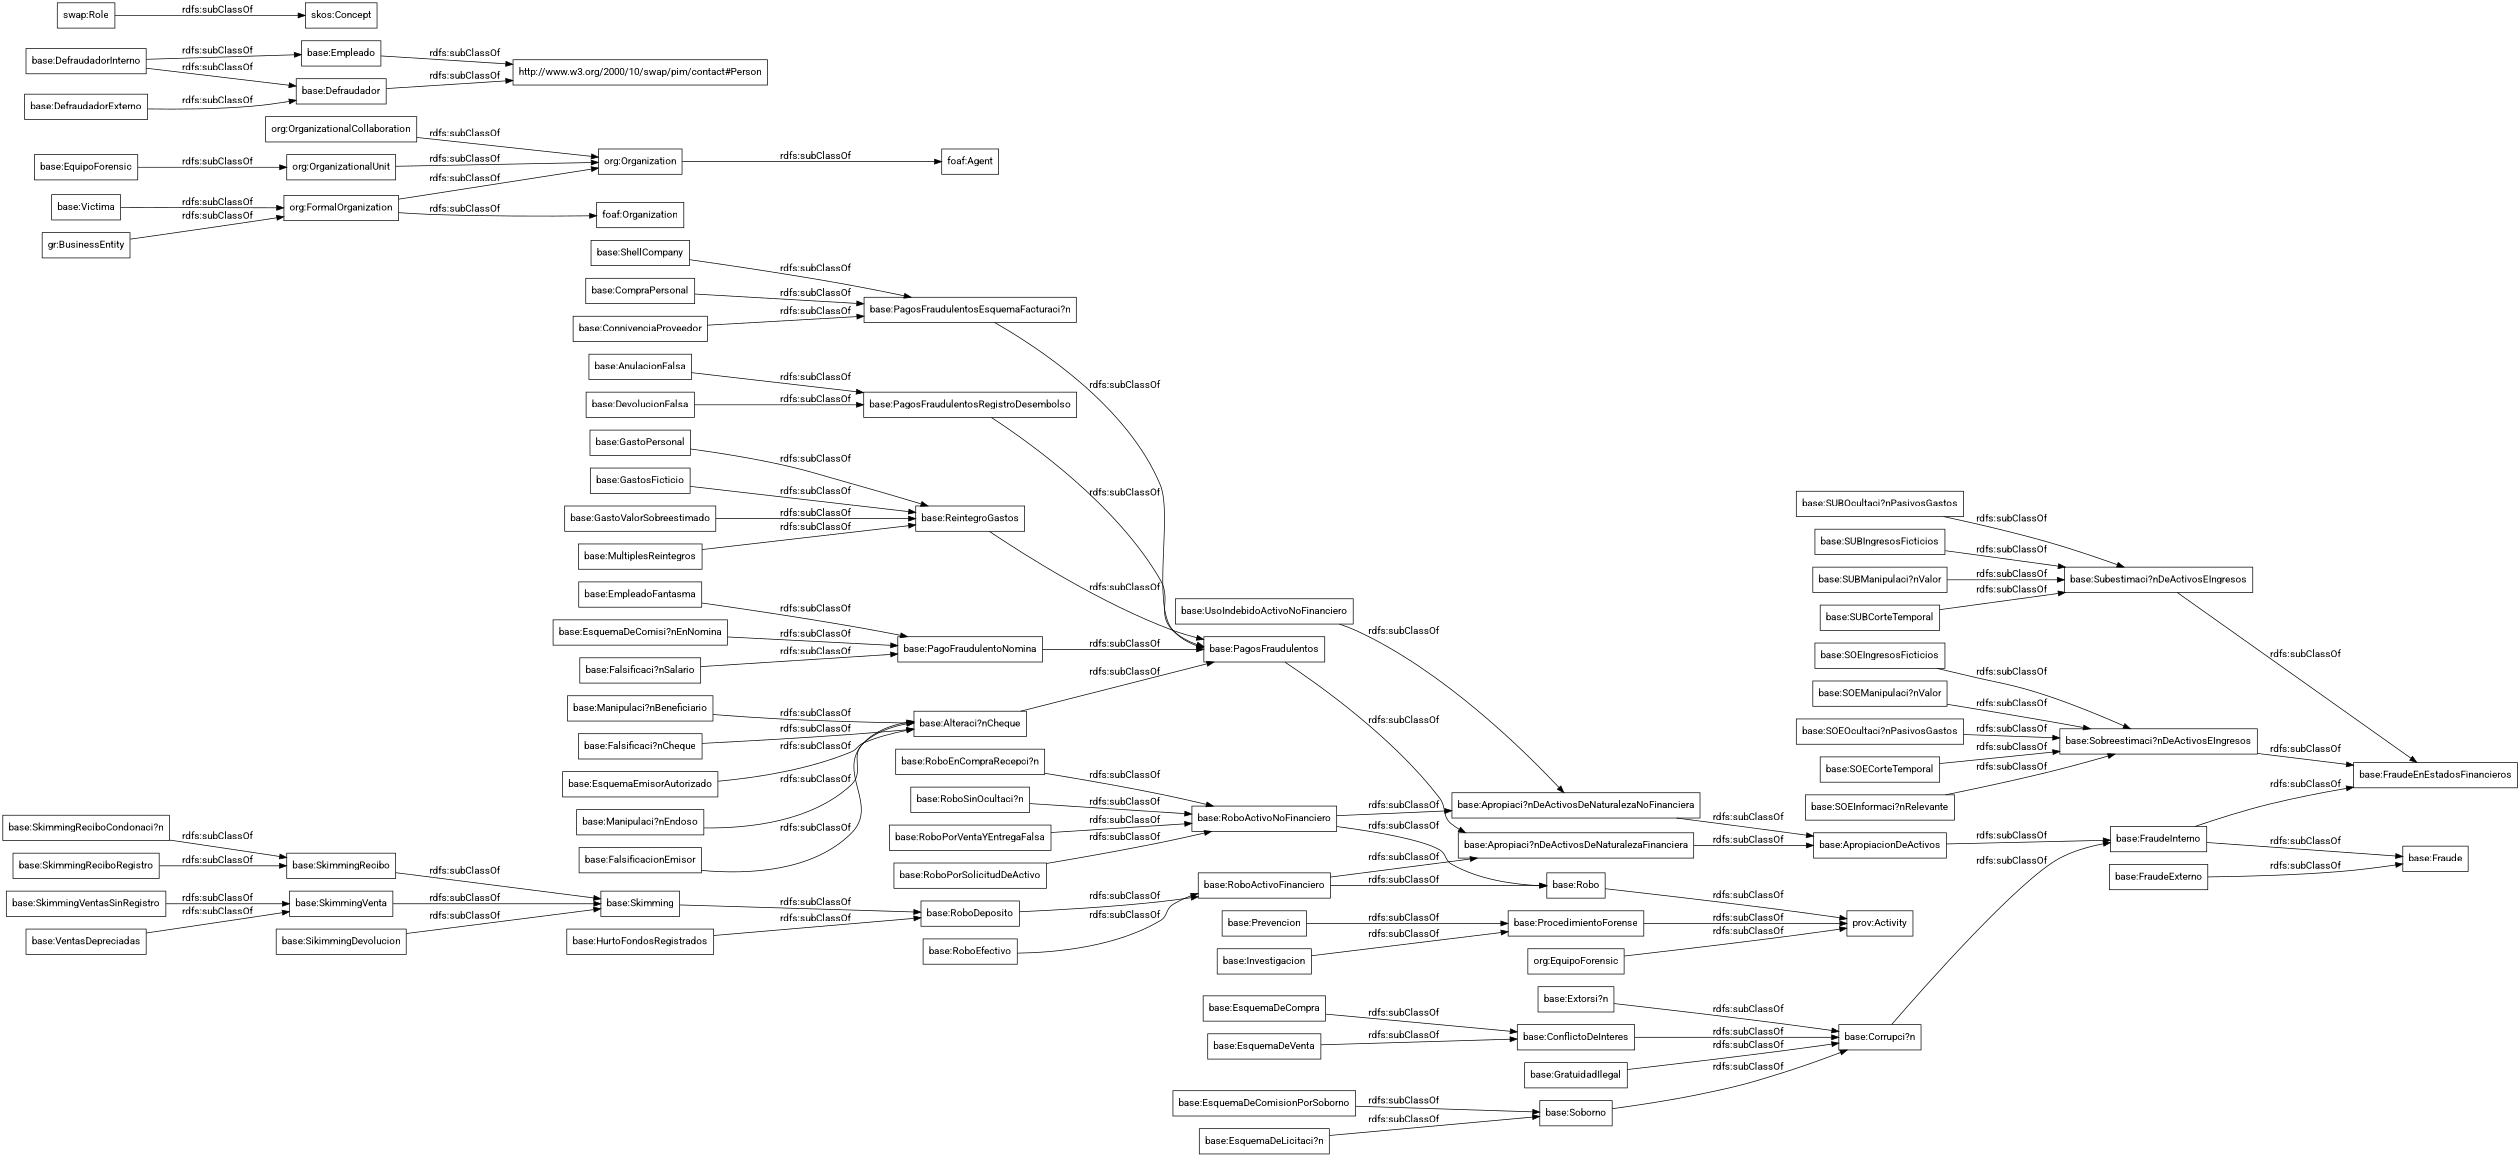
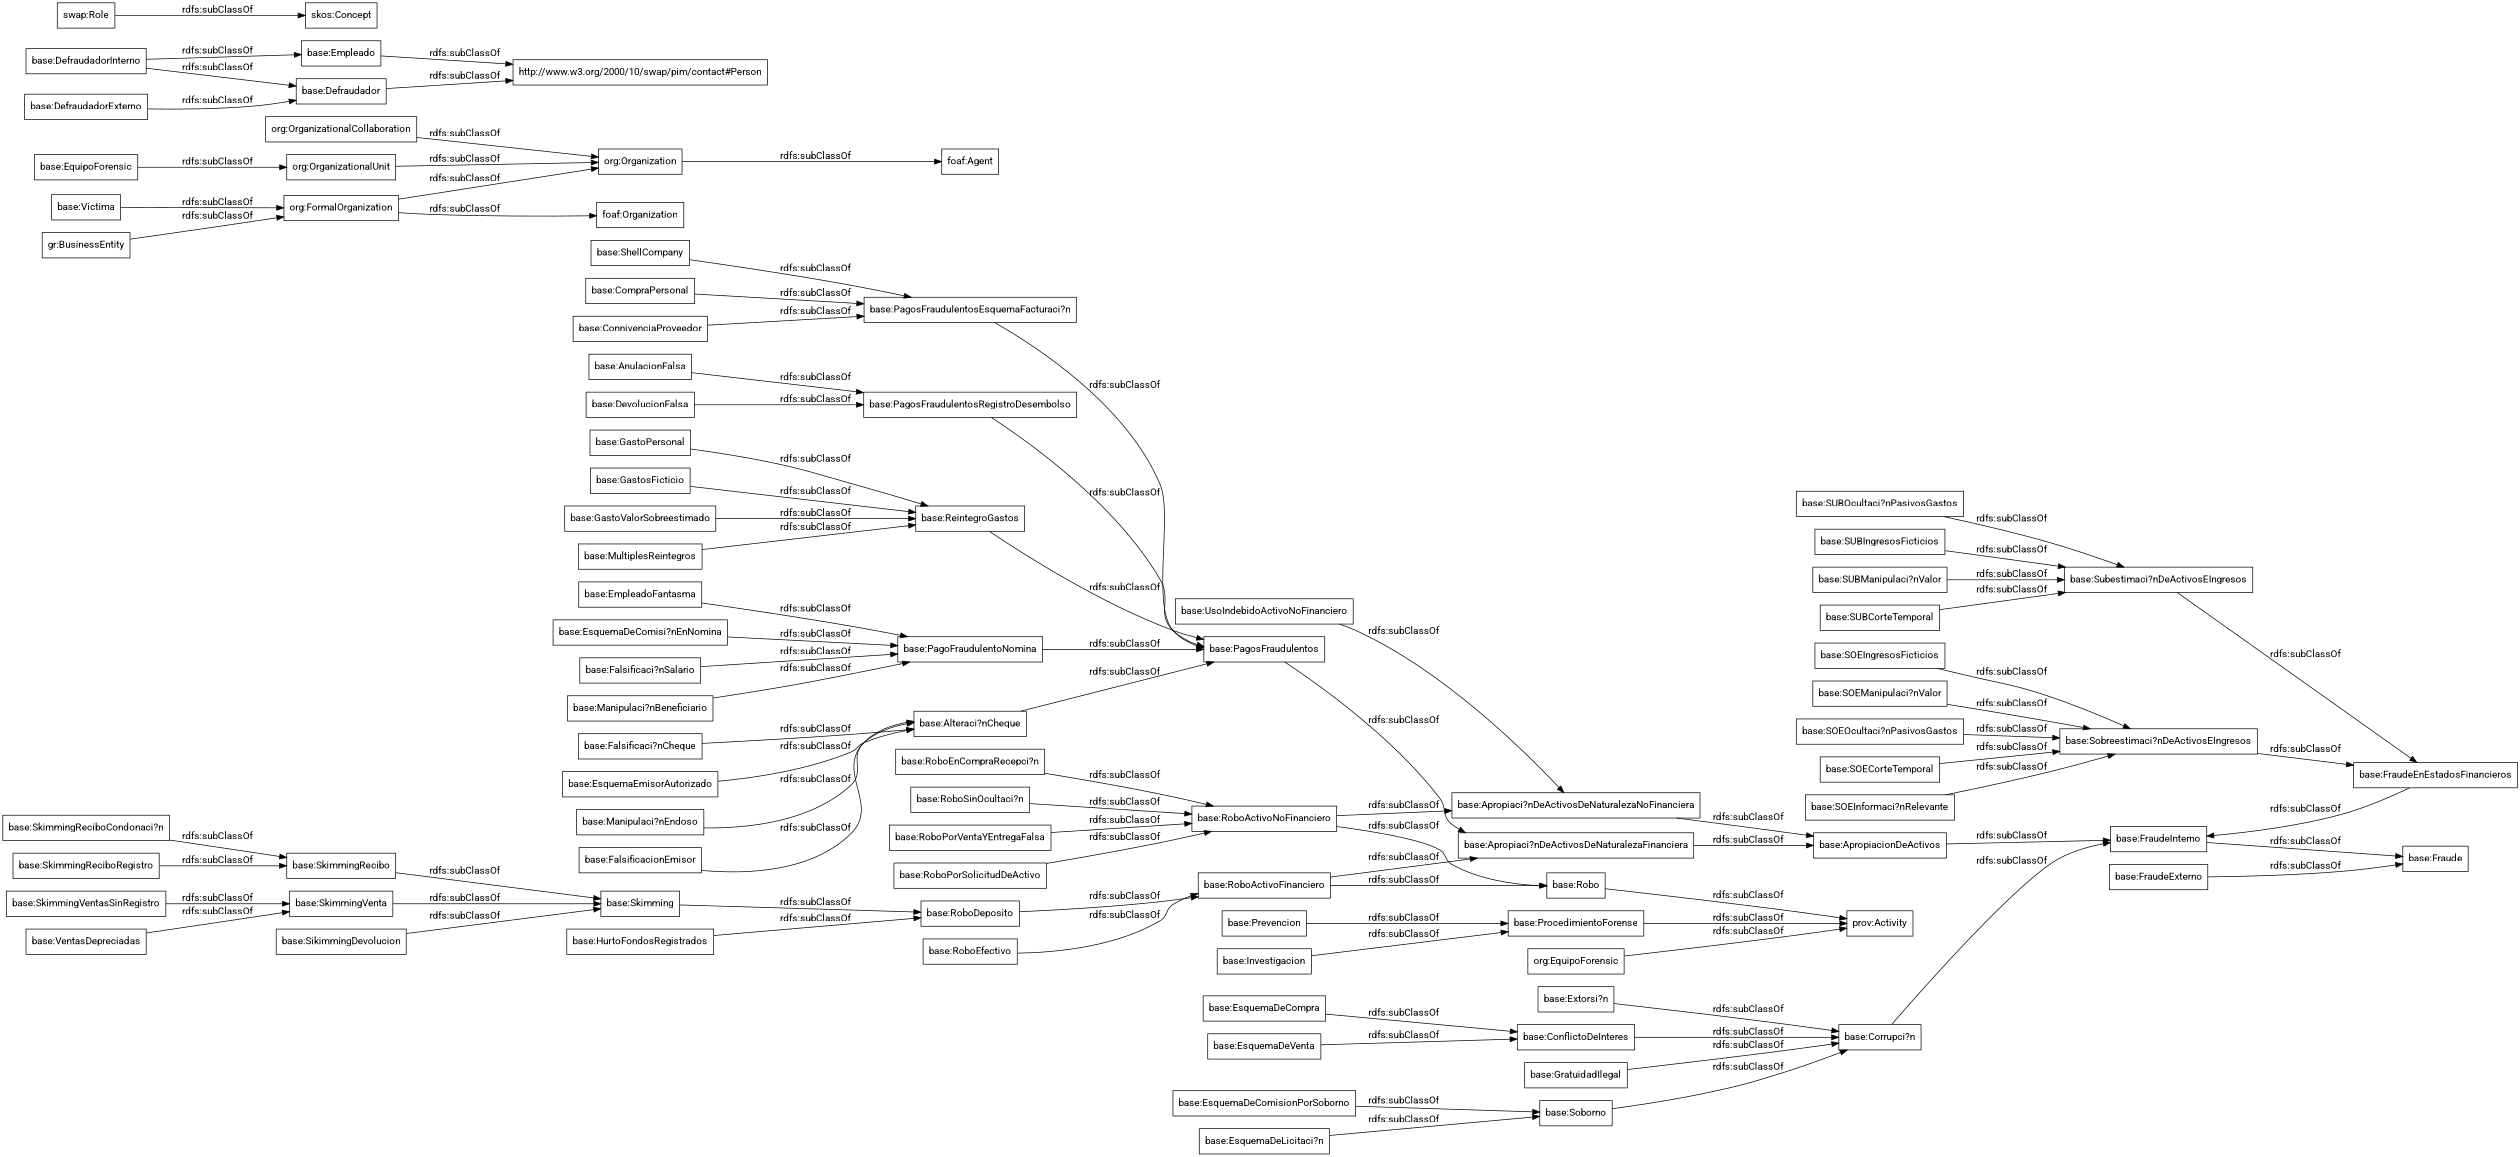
(810, 720) -> (808, 682)
(2270, 804) -> (2314, 821)
